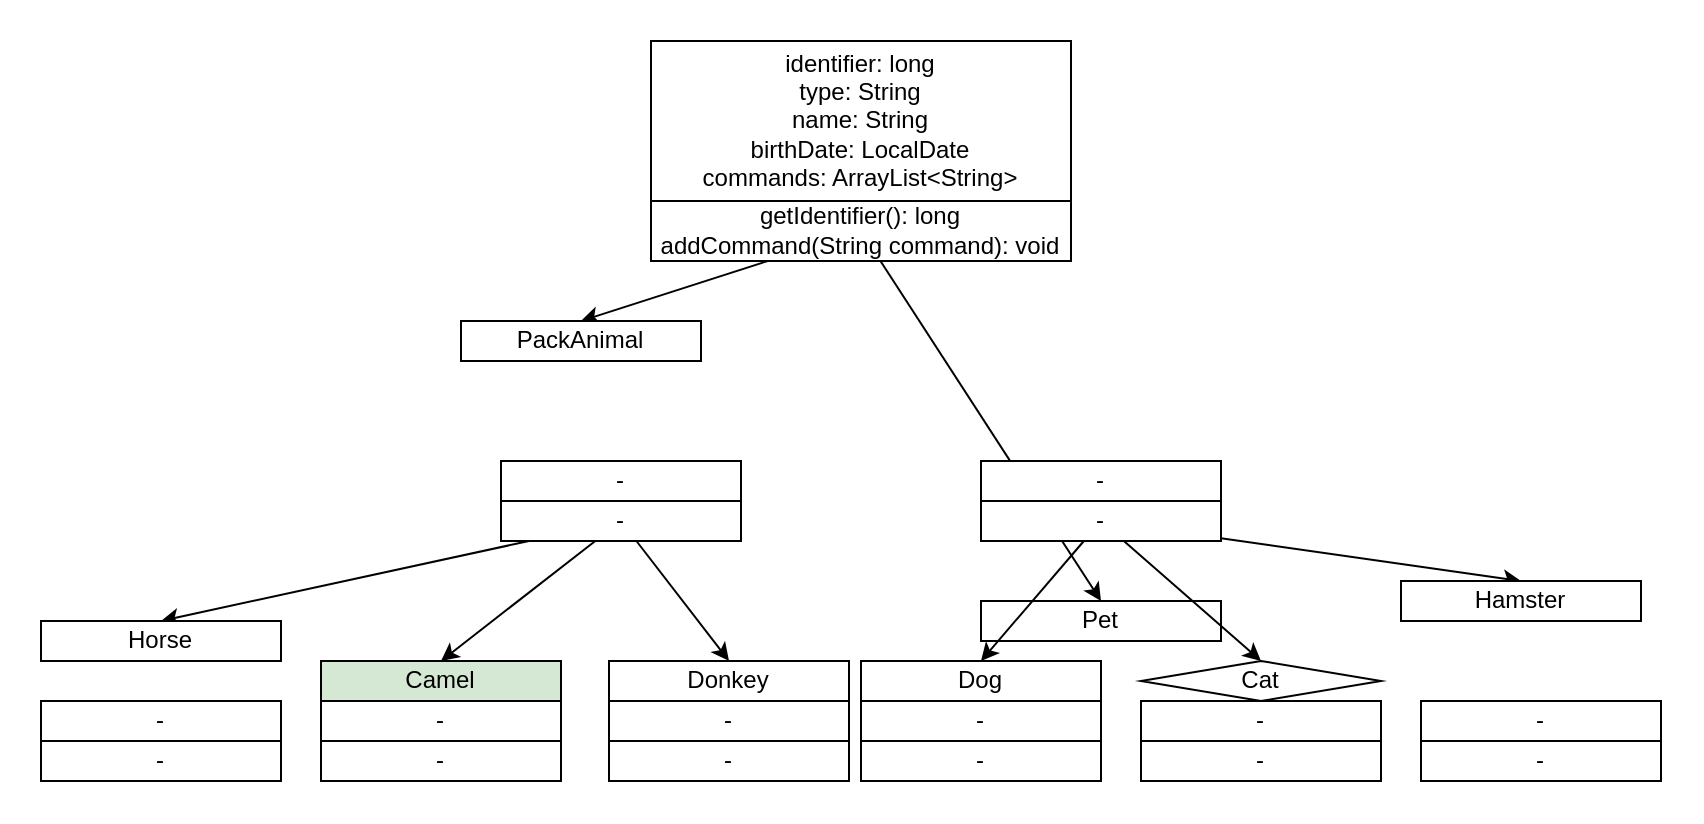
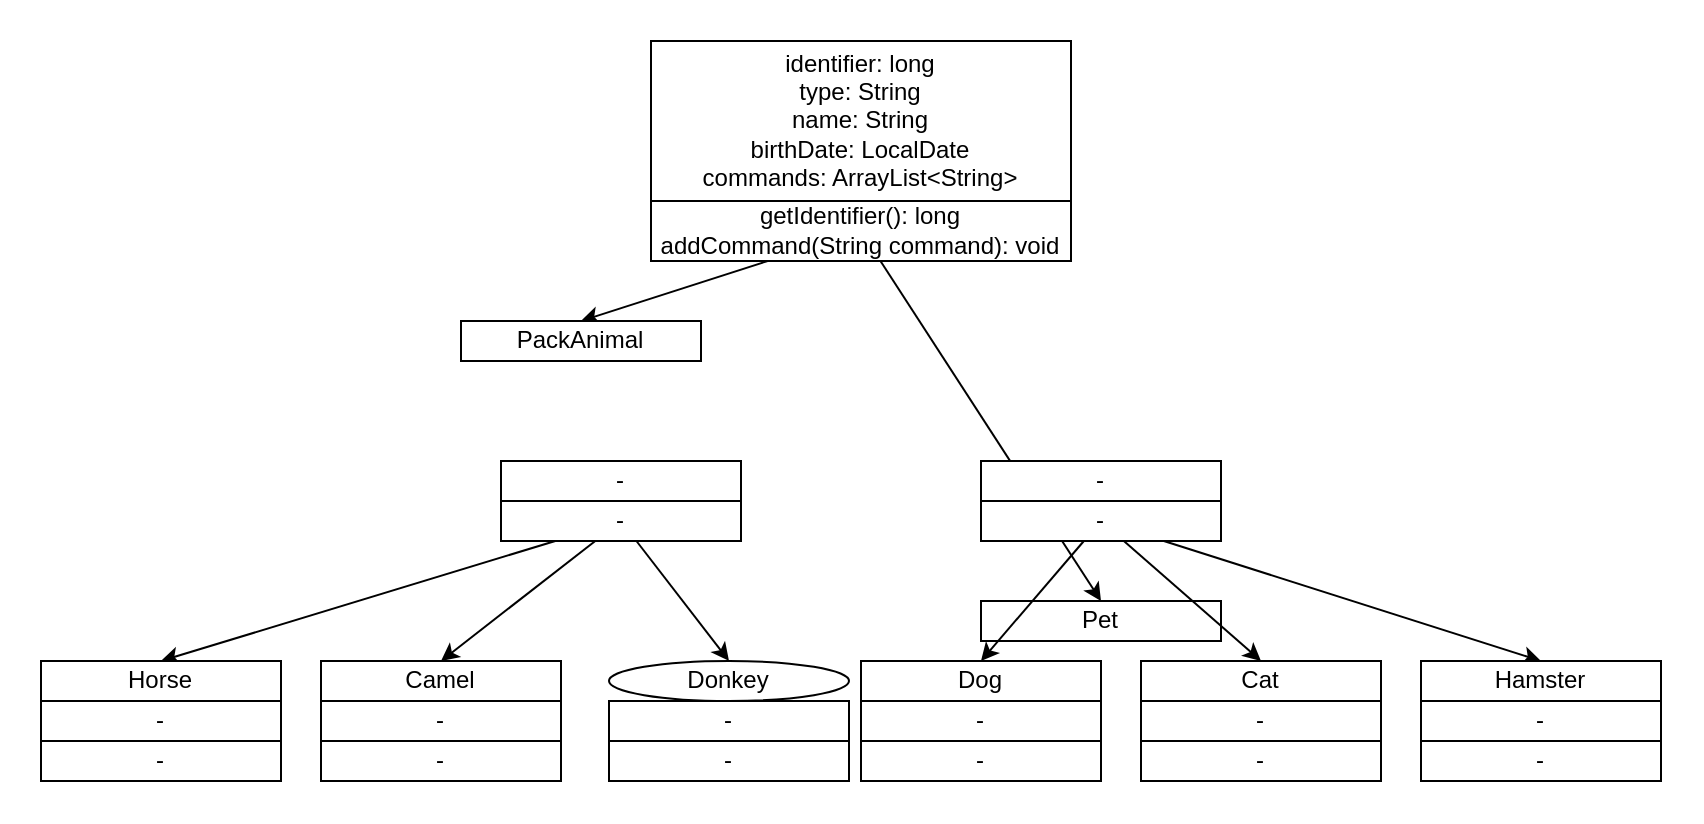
(1521, 601) -> (1541, 681)
(161, 641) -> (161, 681)
(441, 681) -> (441, 681)
(729, 681) -> (729, 681)
(1261, 681) -> (1261, 681)
